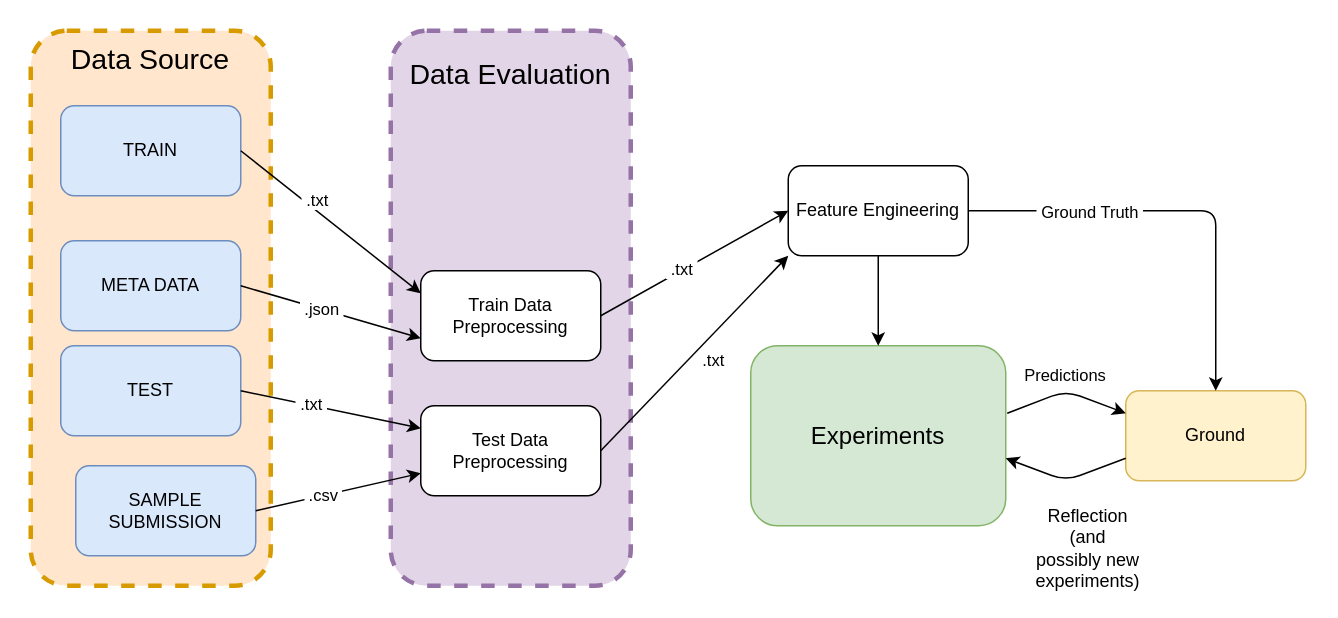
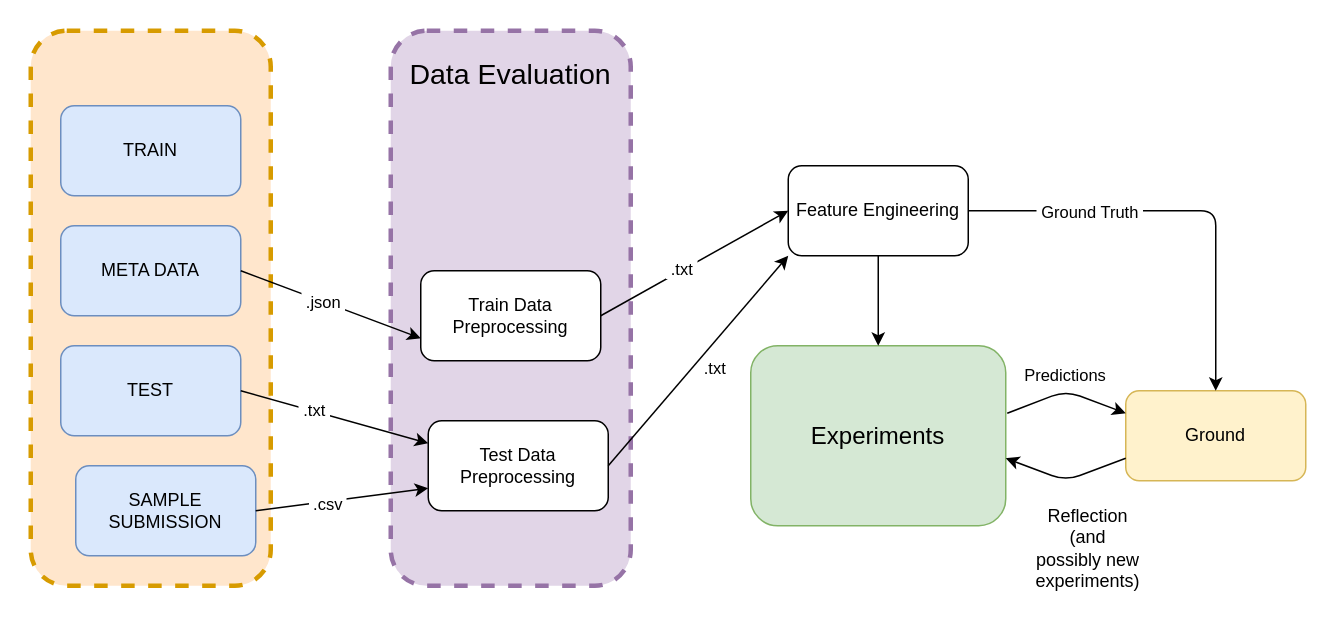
(151, 61) -> none
(327, 219) -> none
(151, 286) -> (151, 271)
(511, 451) -> (518, 466)
